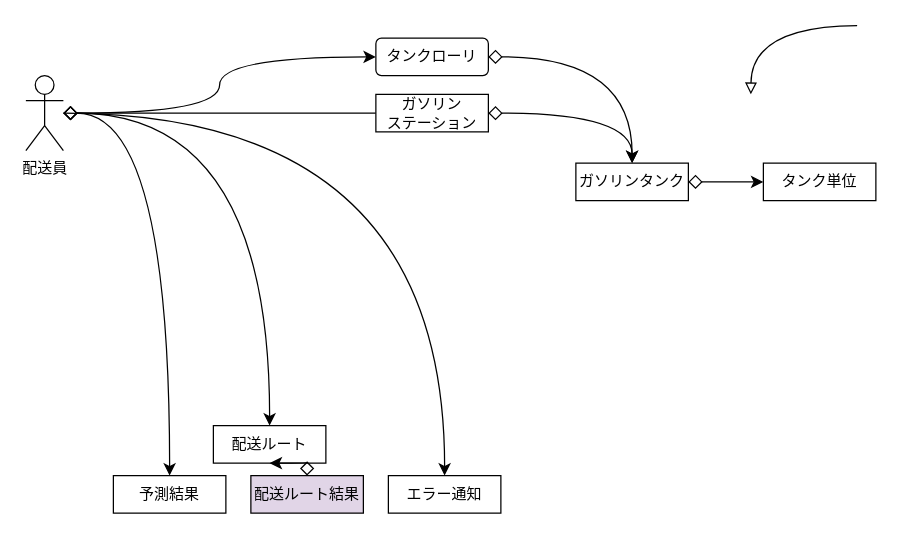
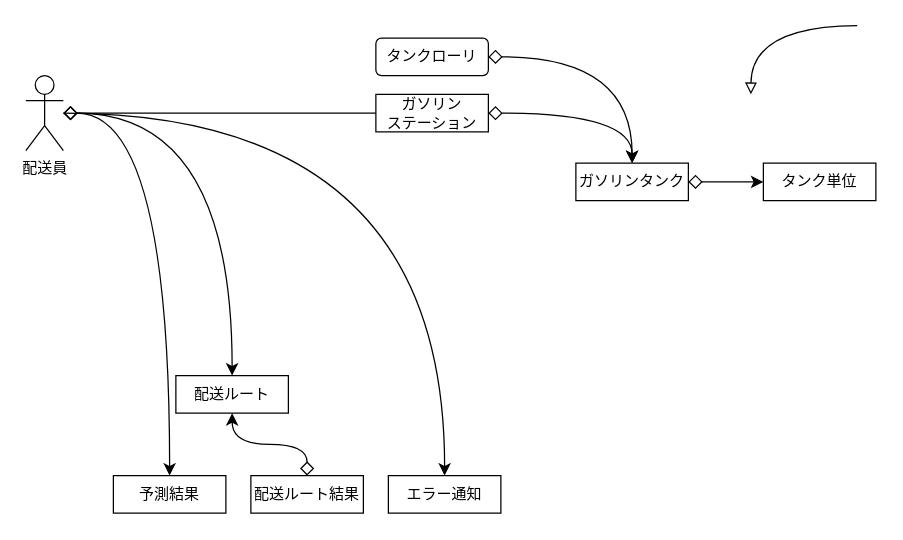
(245, 67) -> none
(269, 444) -> (232, 394)
(307, 494) -> (307, 494)
